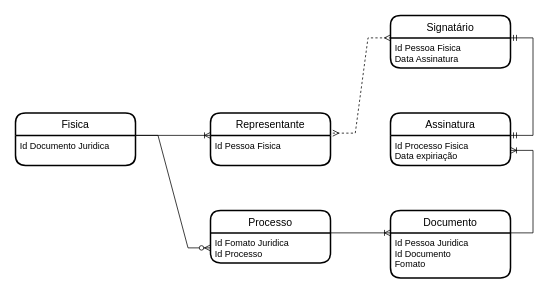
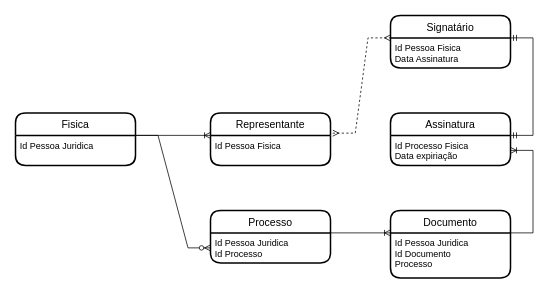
(68, 146) -> (60, 146)
(255, 243) -> (255, 243)
(435, 243) -> (435, 243)
